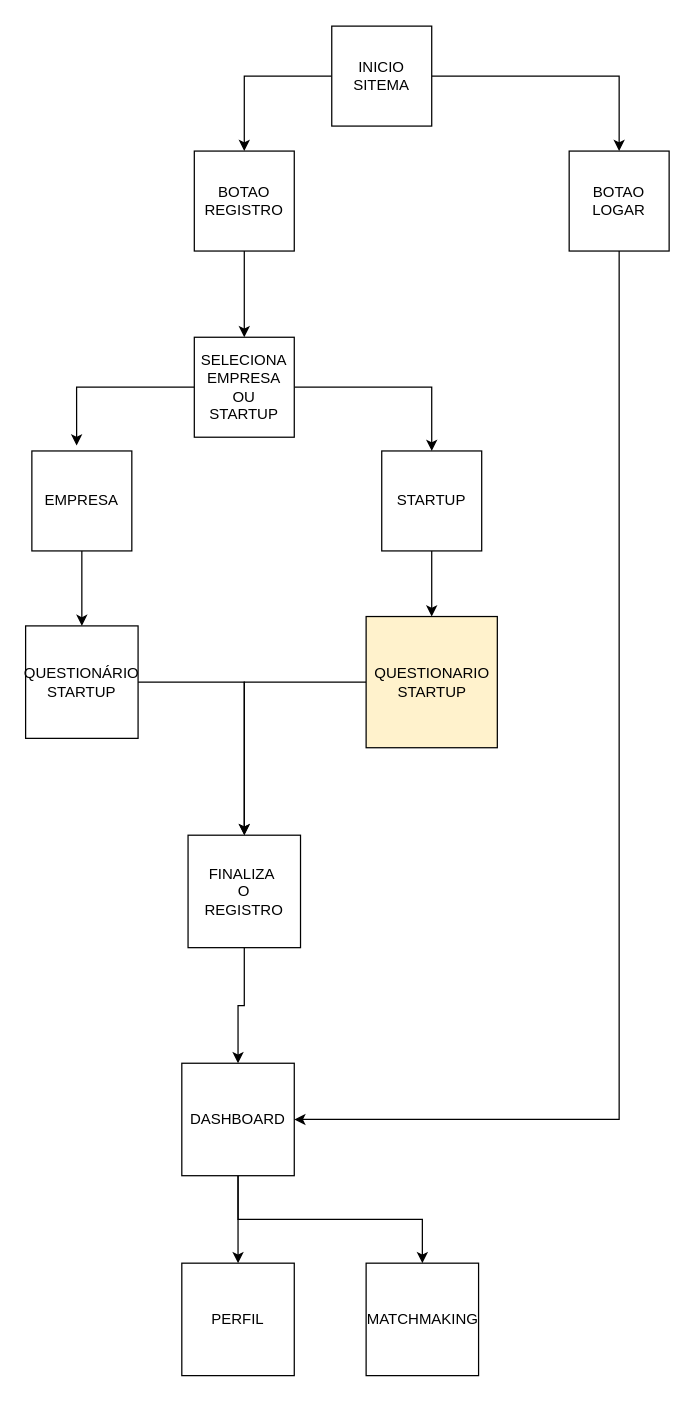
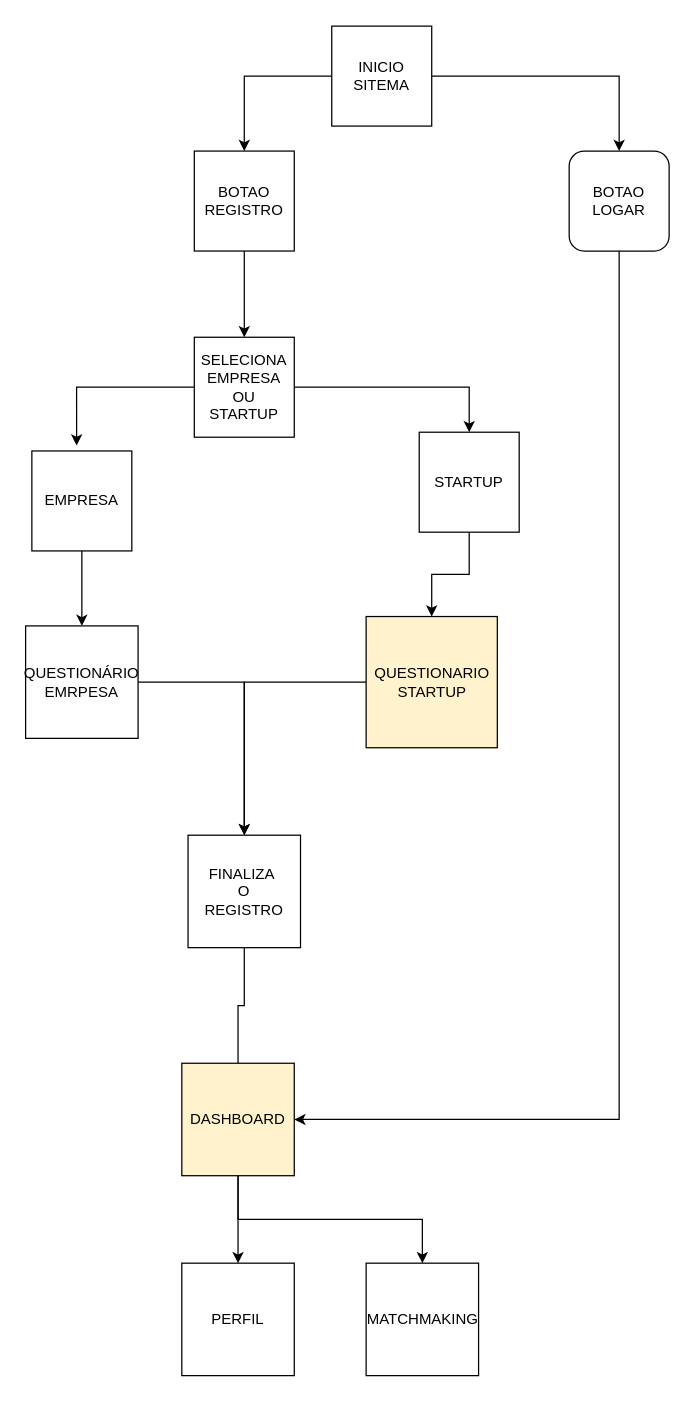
(619, 201) -> (619, 201)
(432, 501) -> (469, 482)
(82, 682) -> (82, 682)
(238, 1053) -> (238, 1056)
(238, 1119) -> (238, 1119)
